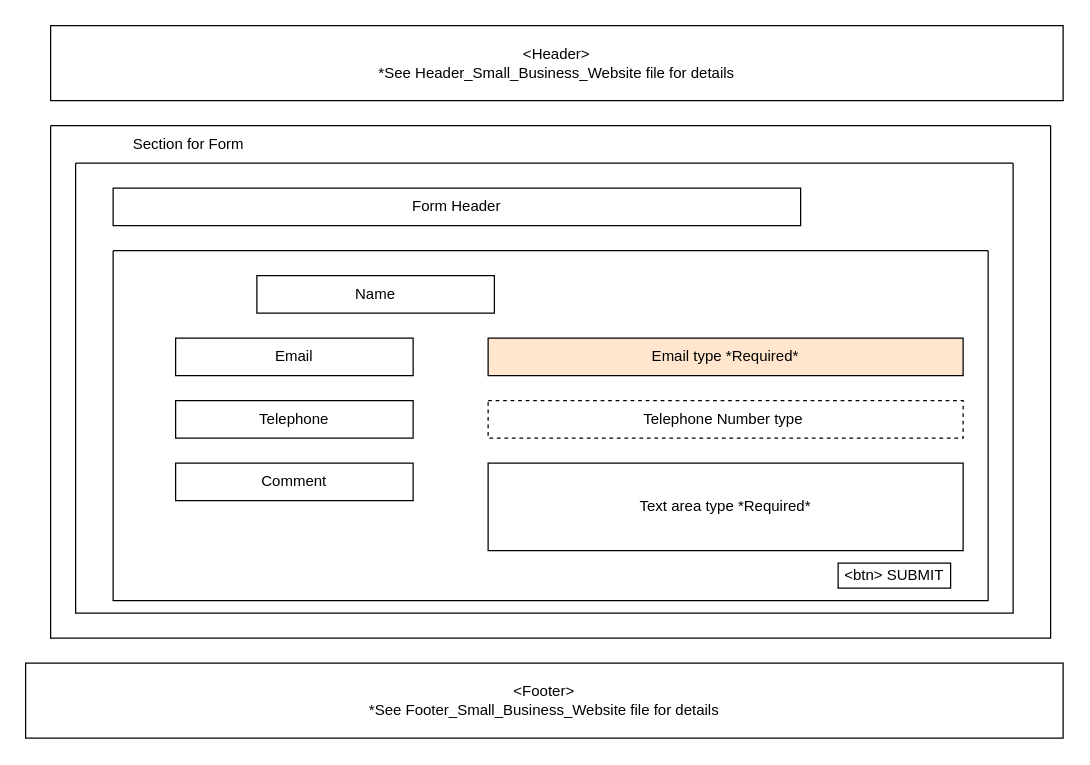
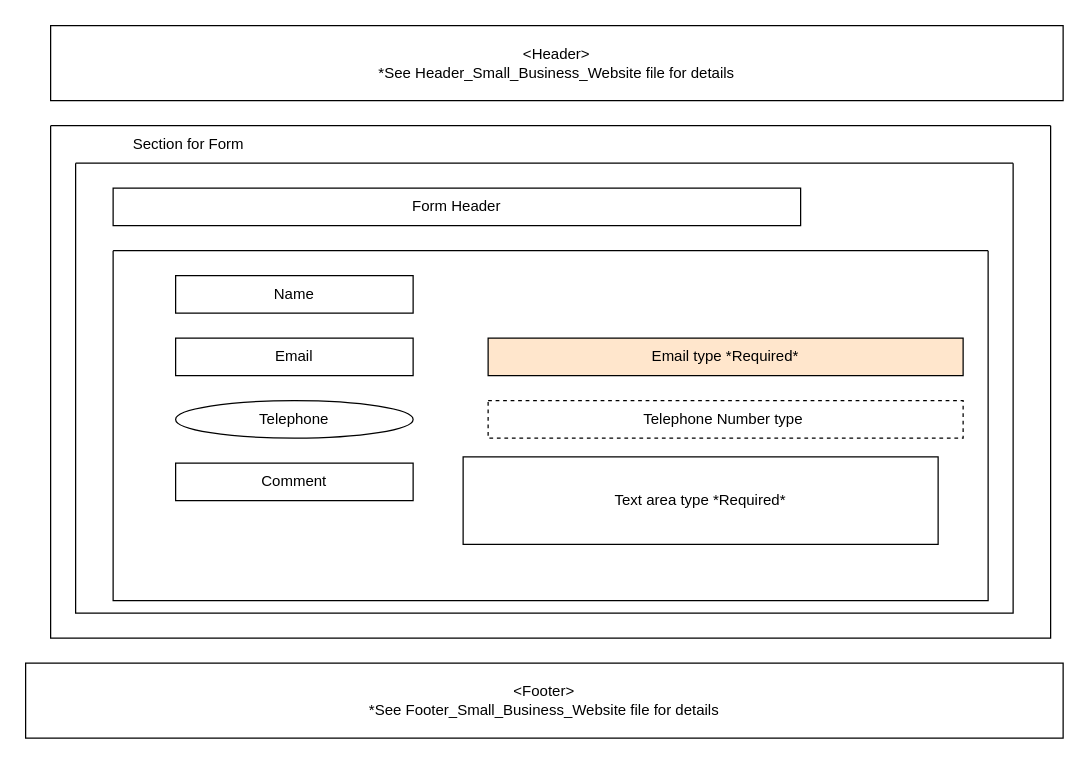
(376, 294) -> (294, 294)
(294, 419) -> (294, 419)
(726, 507) -> (701, 501)
(894, 576) -> none
